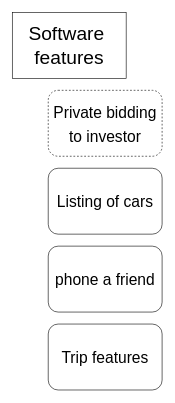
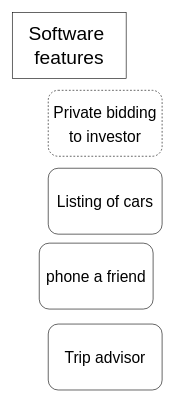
(105, 279) -> (96, 276)
(105, 357) -> (105, 357)
